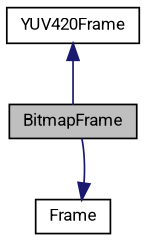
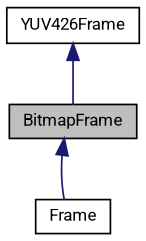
(73, 25) -> (73, 25)
(84, 161) -> (62, 178)
